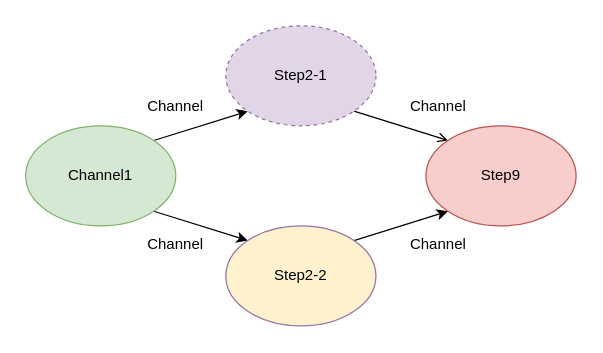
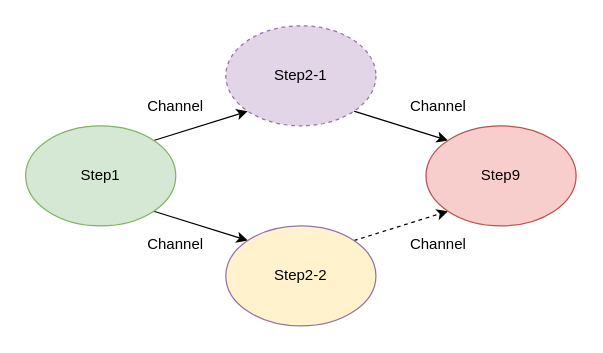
(440, 138) -> (438, 137)
(101, 176) -> (101, 176)
(398, 227) -> (398, 227)
